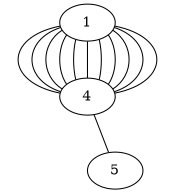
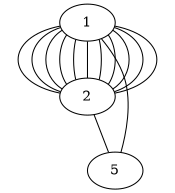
(87, 97) -> (87, 97)
none -> (128, 99)
